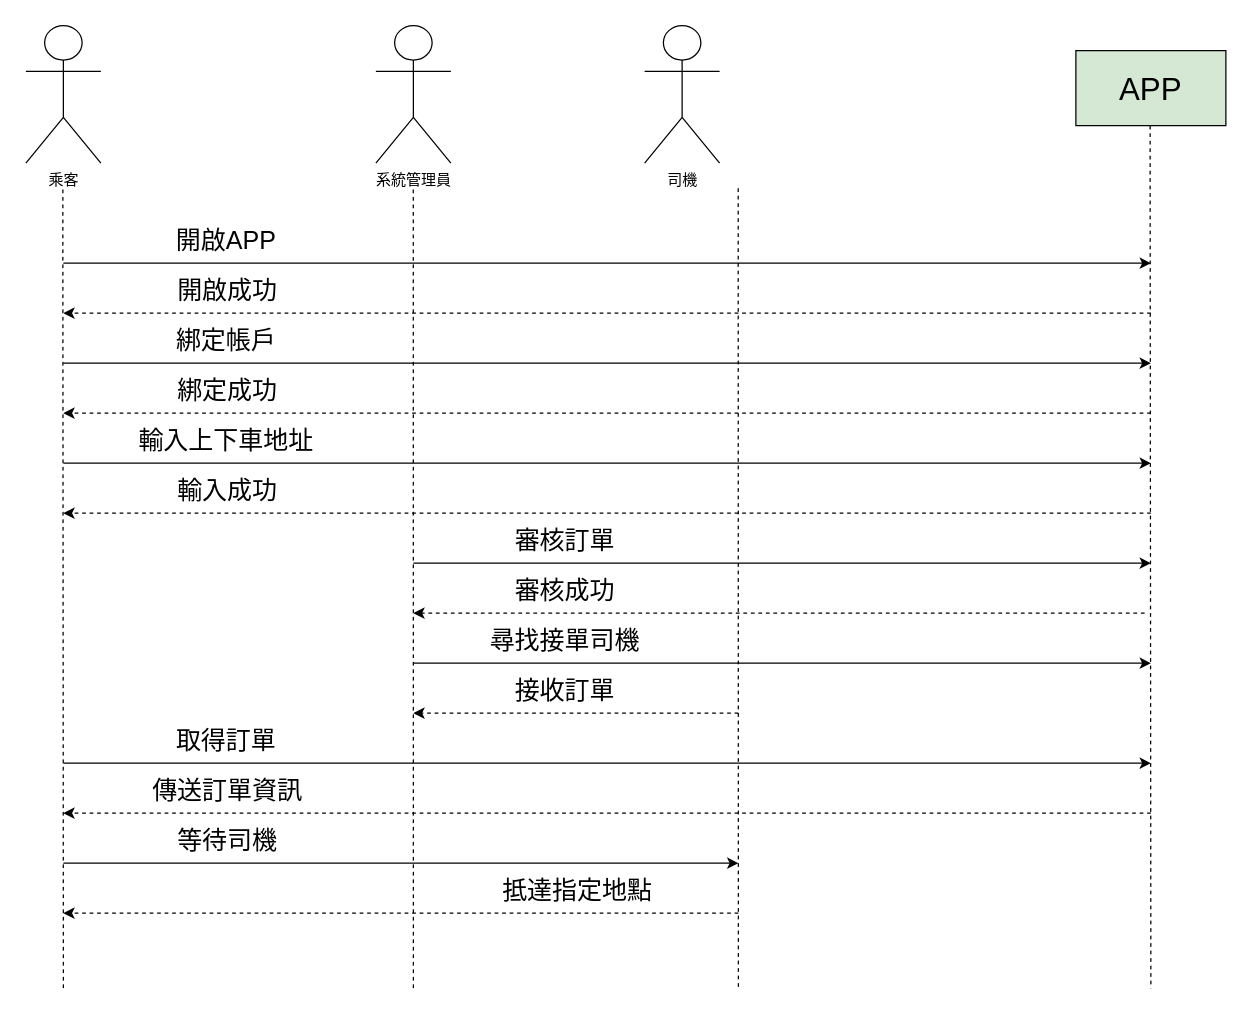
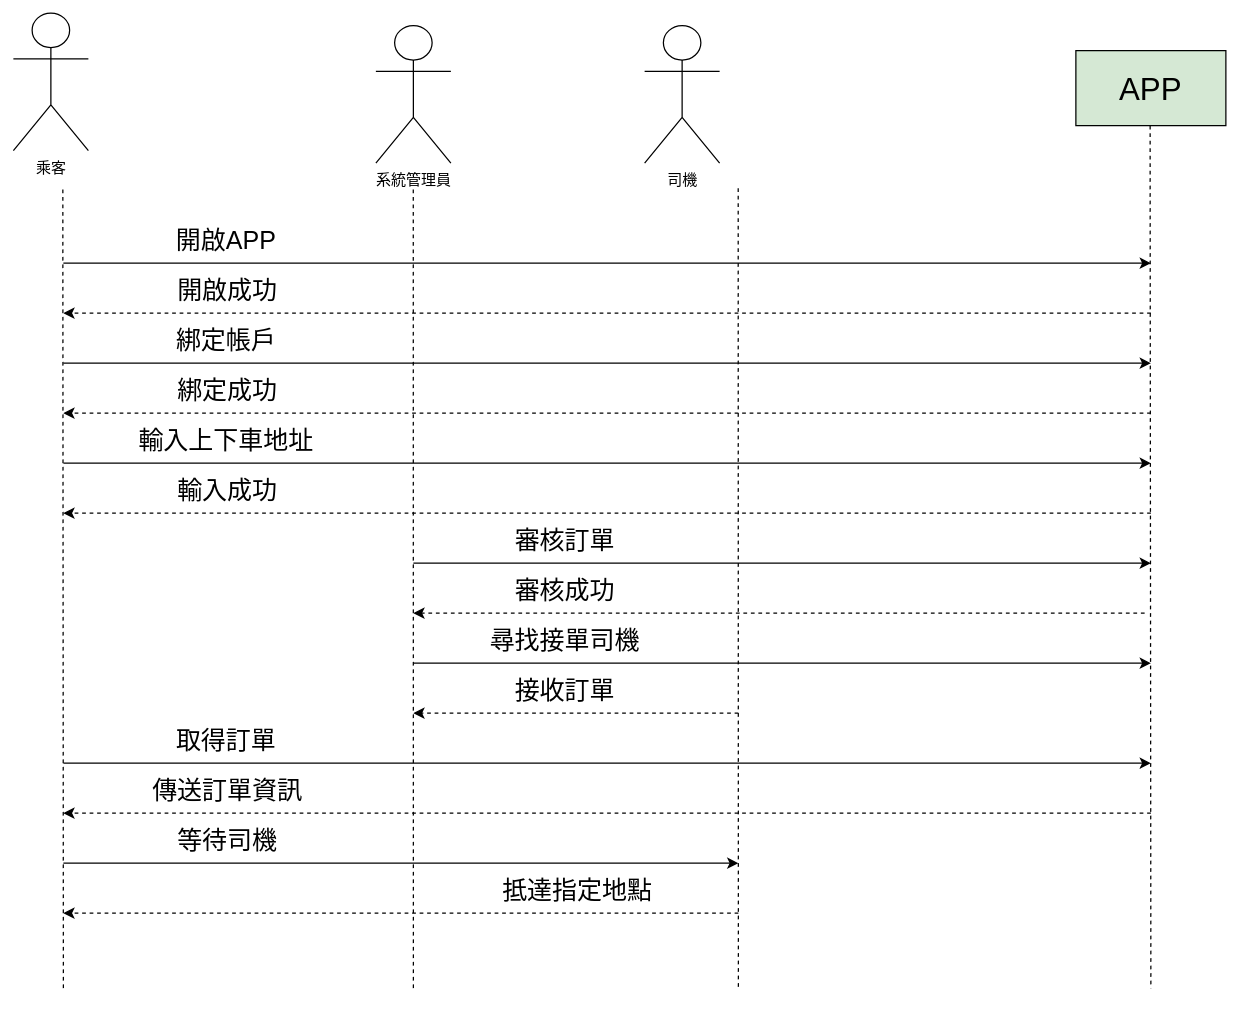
(63, 94) -> (51, 82)
